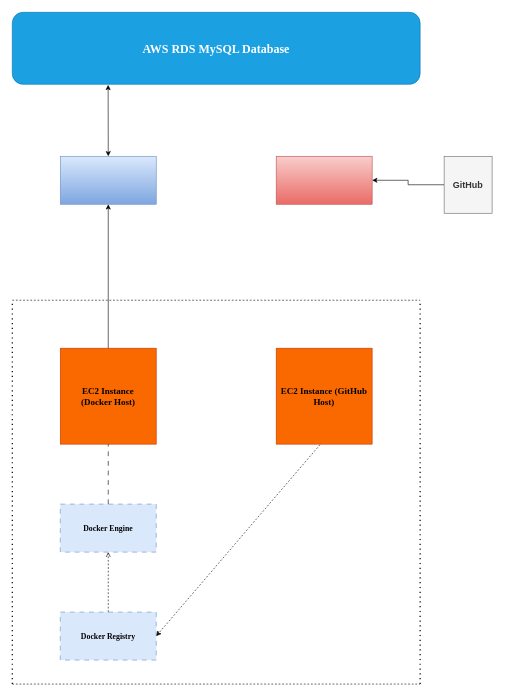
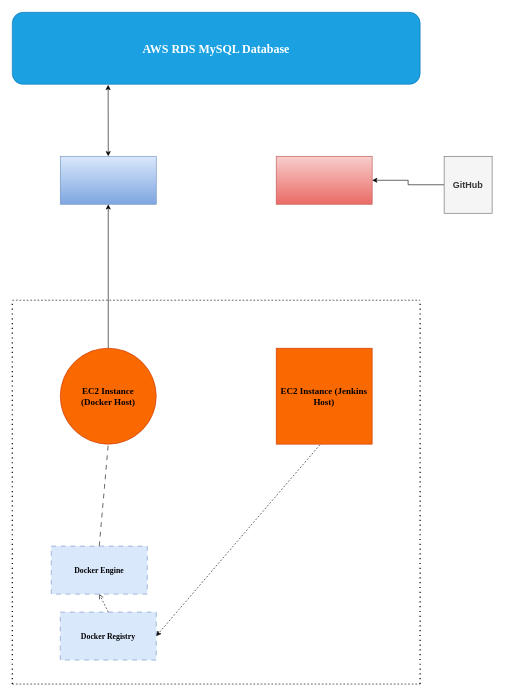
(108, 396) -> (108, 396)
(324, 396) -> (324, 396)
(108, 528) -> (99, 570)
